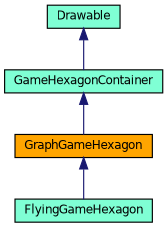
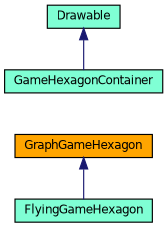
(84, 120) -> none
